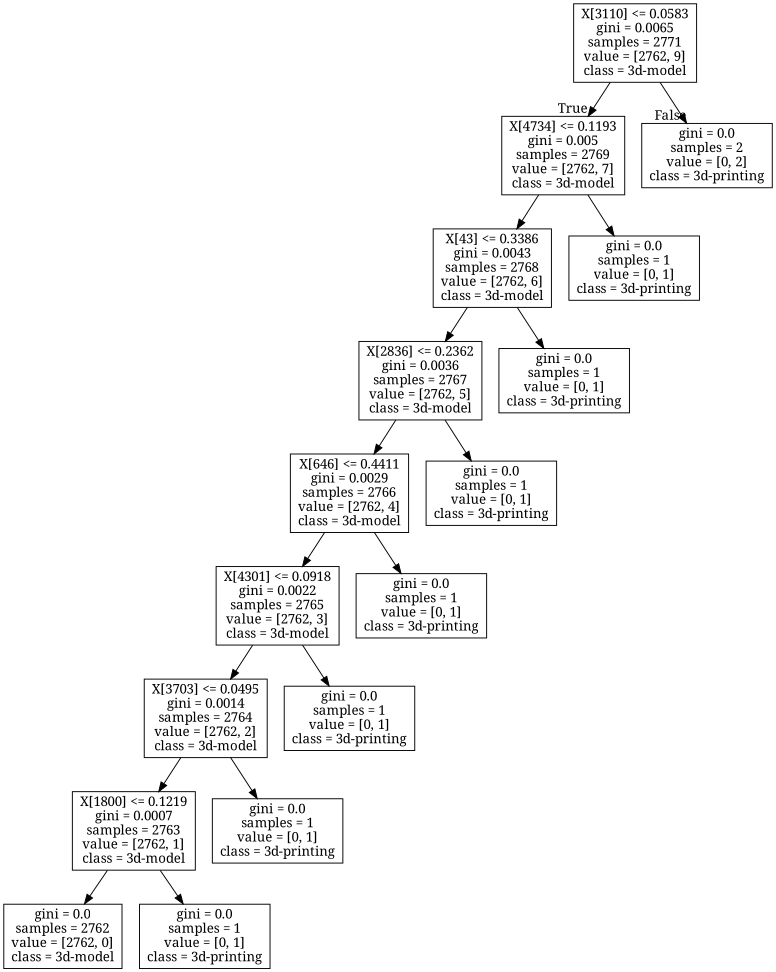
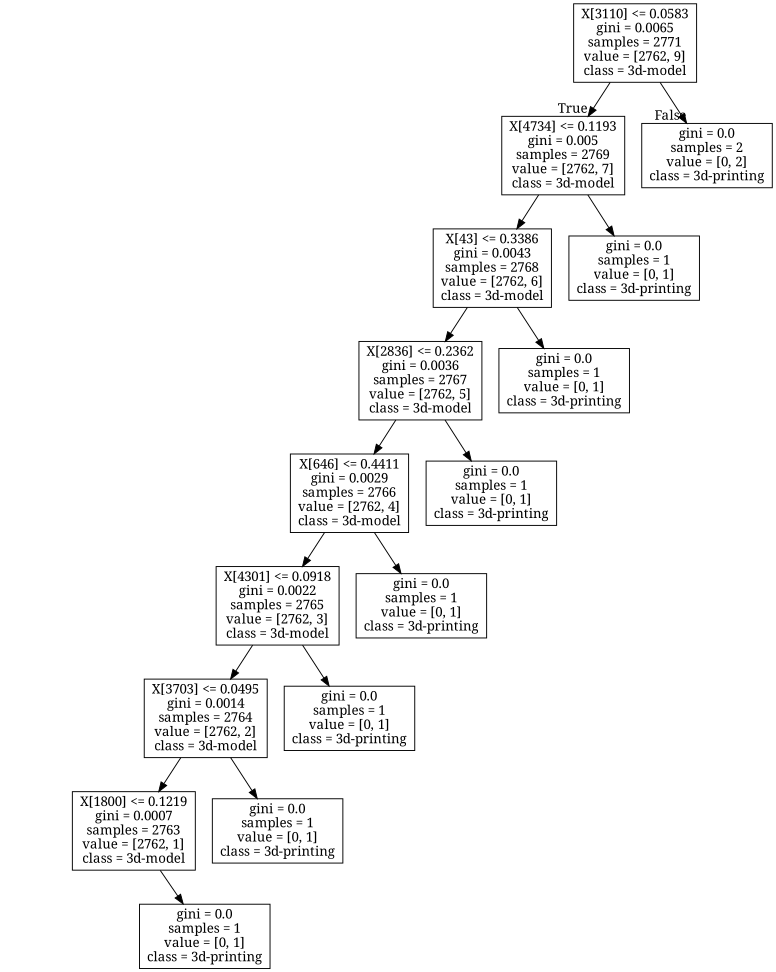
(63, 936) -> none
